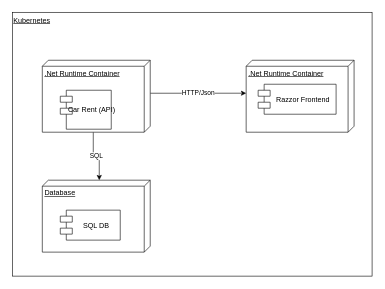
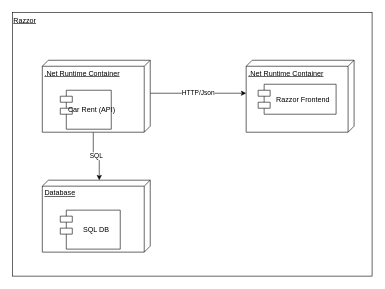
(34, 21) -> (26, 21)
(90, 225) -> (90, 230)
